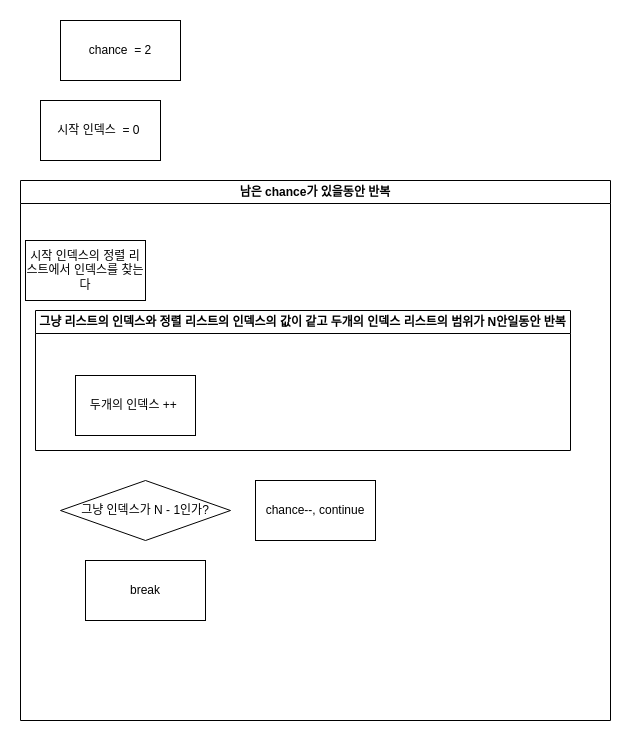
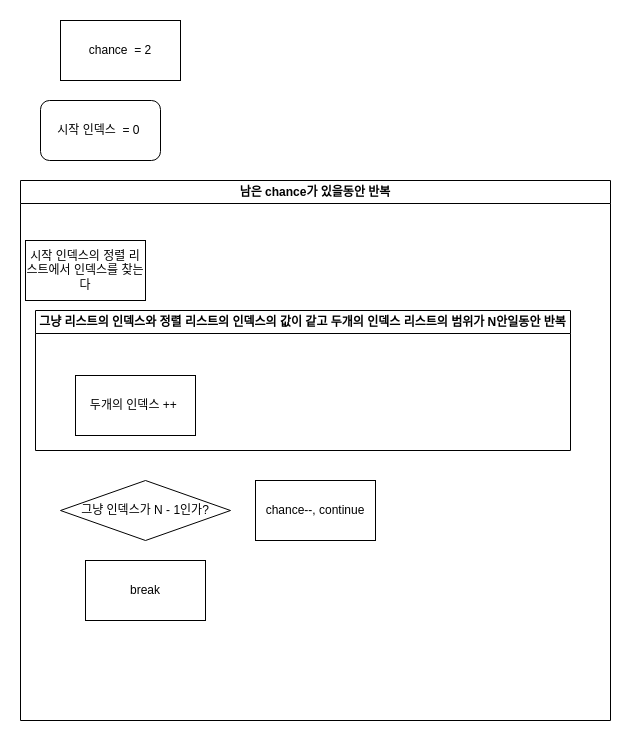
(101, 131) -> (101, 131)
